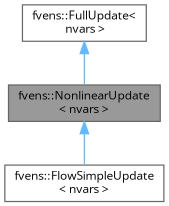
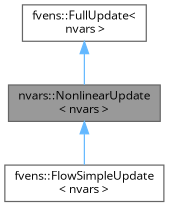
(84, 103) -> (84, 103)
